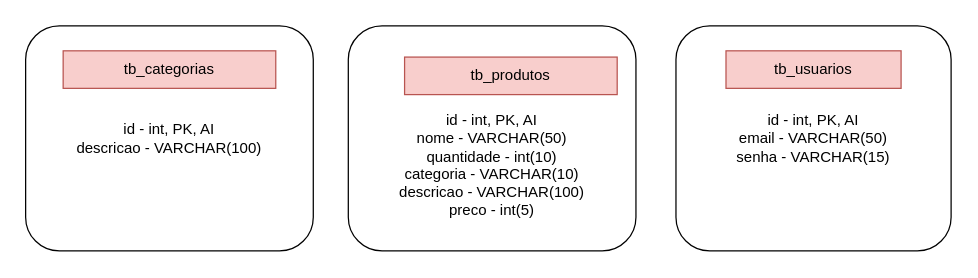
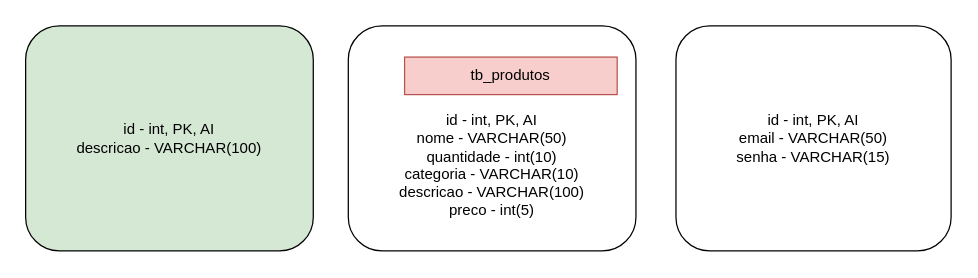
(169, 69) -> none
(813, 69) -> none
(169, 138) -> (169, 138)
